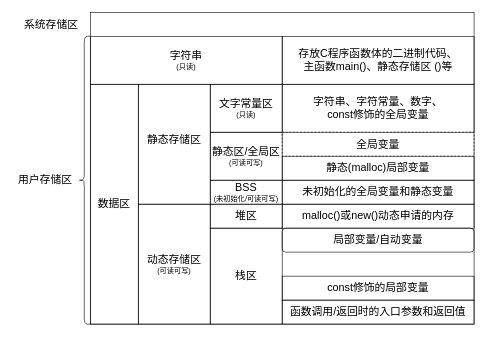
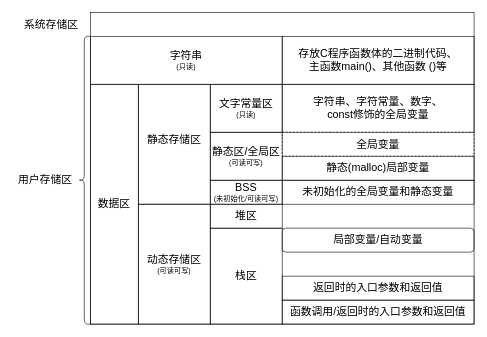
(378, 60) -> (378, 60)
(378, 216) -> none
(378, 288) -> (378, 288)
